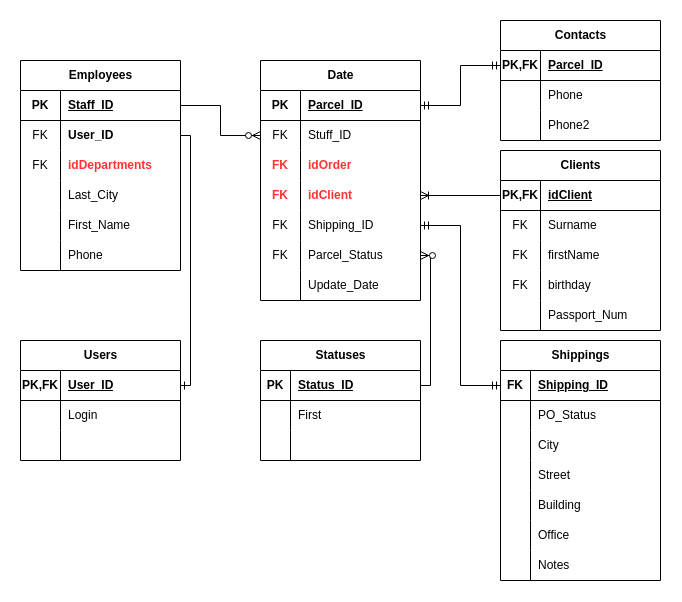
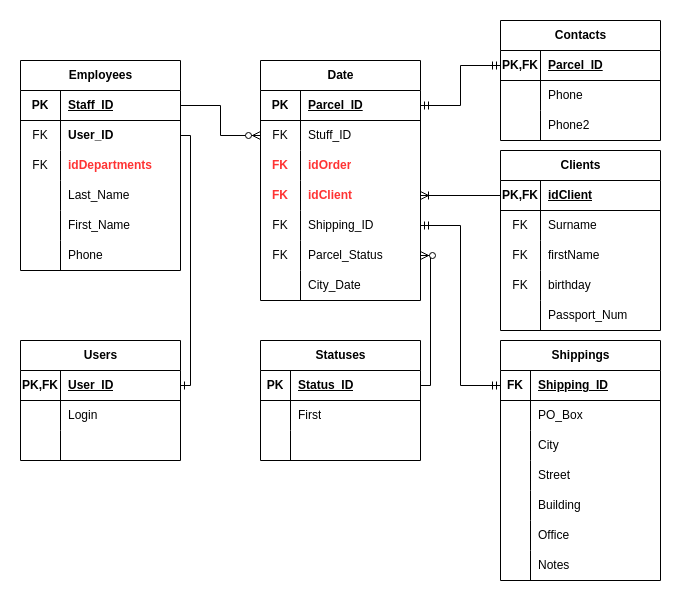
(97, 196) -> (99, 196)
(345, 286) -> (337, 286)
(569, 416) -> (559, 416)
